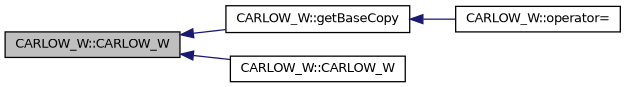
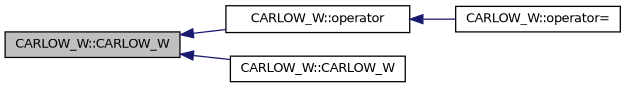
(318, 19) -> (318, 19)
